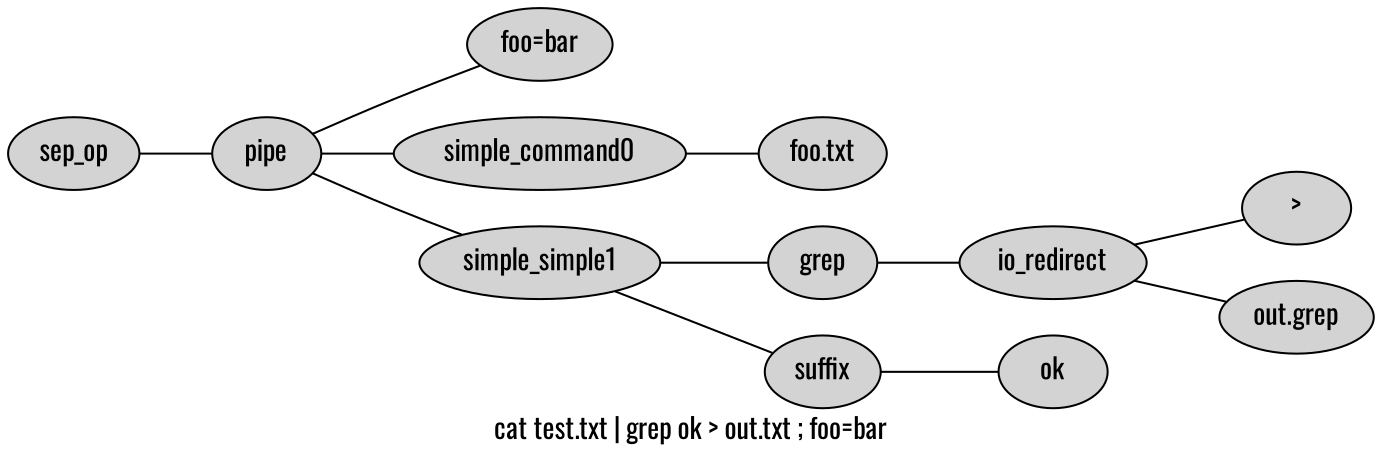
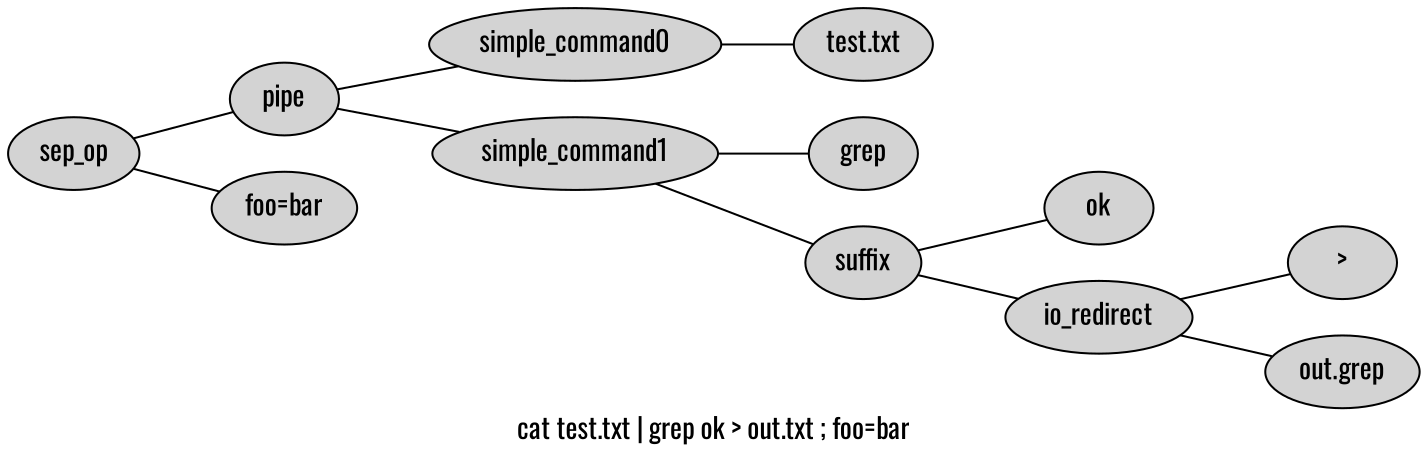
(396, 98) -> (177, 180)
(823, 154) -> (863, 44)
(540, 263) -> (575, 154)
(919, 263) -> (968, 287)
